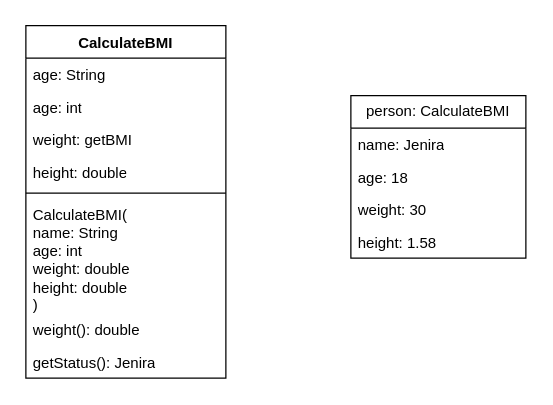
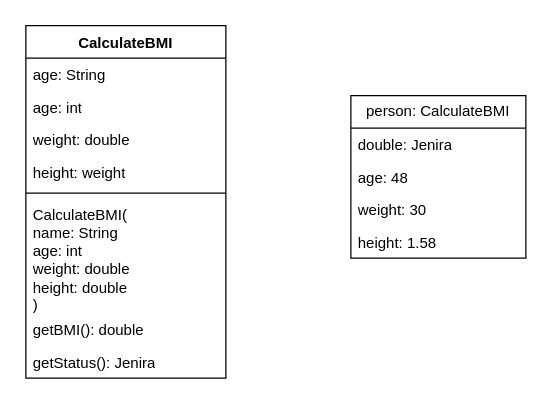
(86, 141) -> (84, 141)
(403, 146) -> (409, 146)
(84, 173) -> (84, 173)
(384, 178) -> (384, 178)
(93, 331) -> (94, 331)
